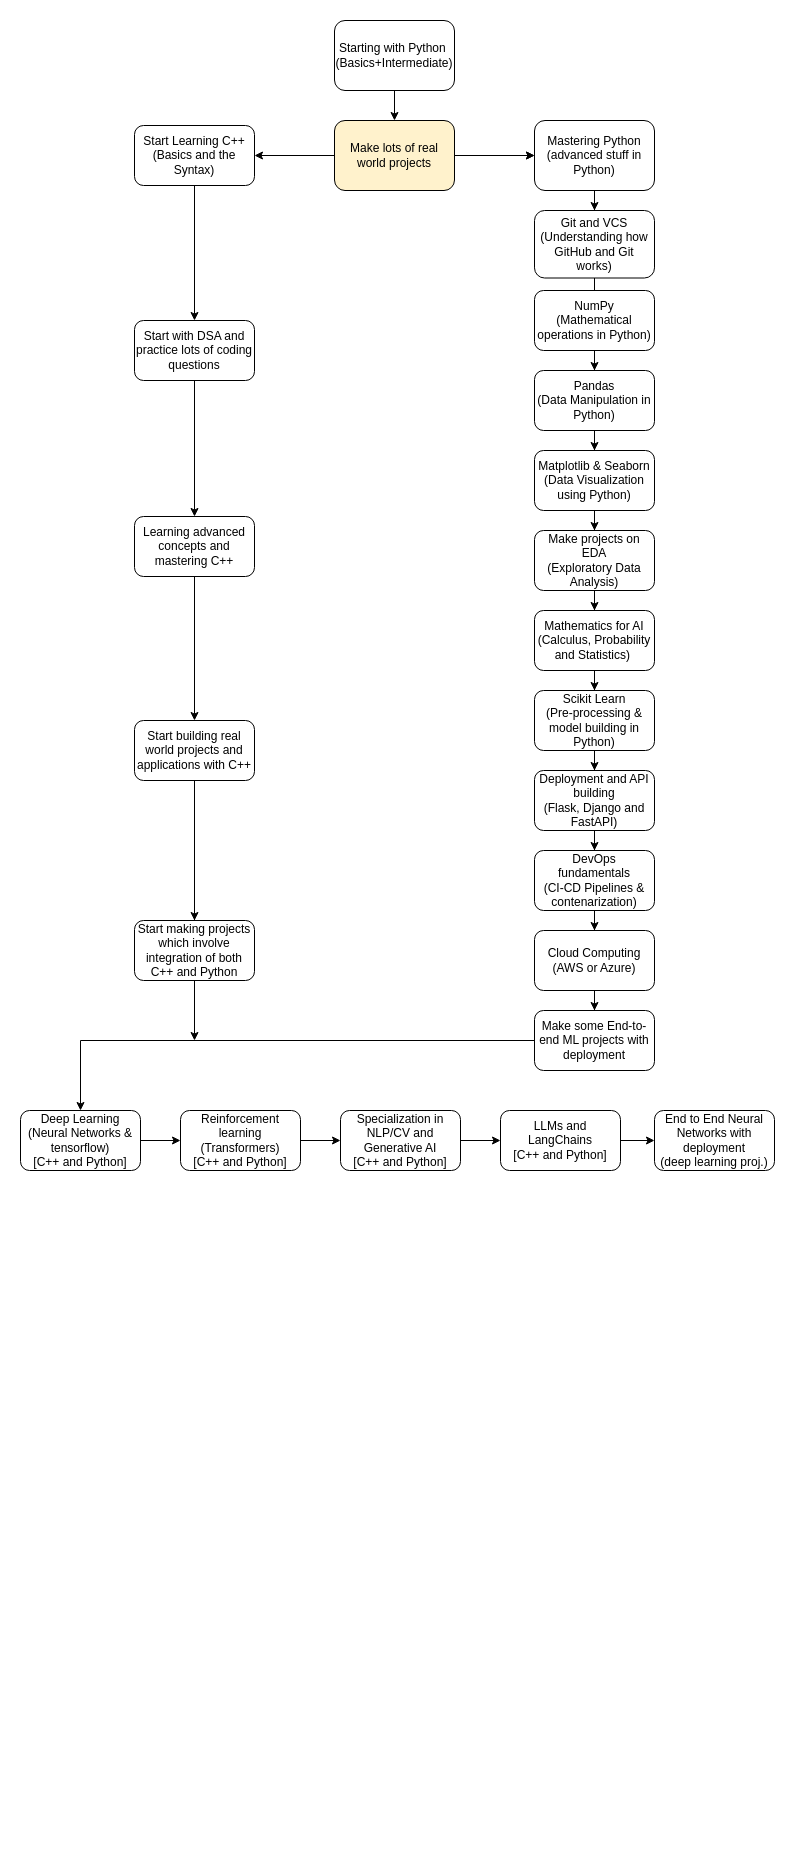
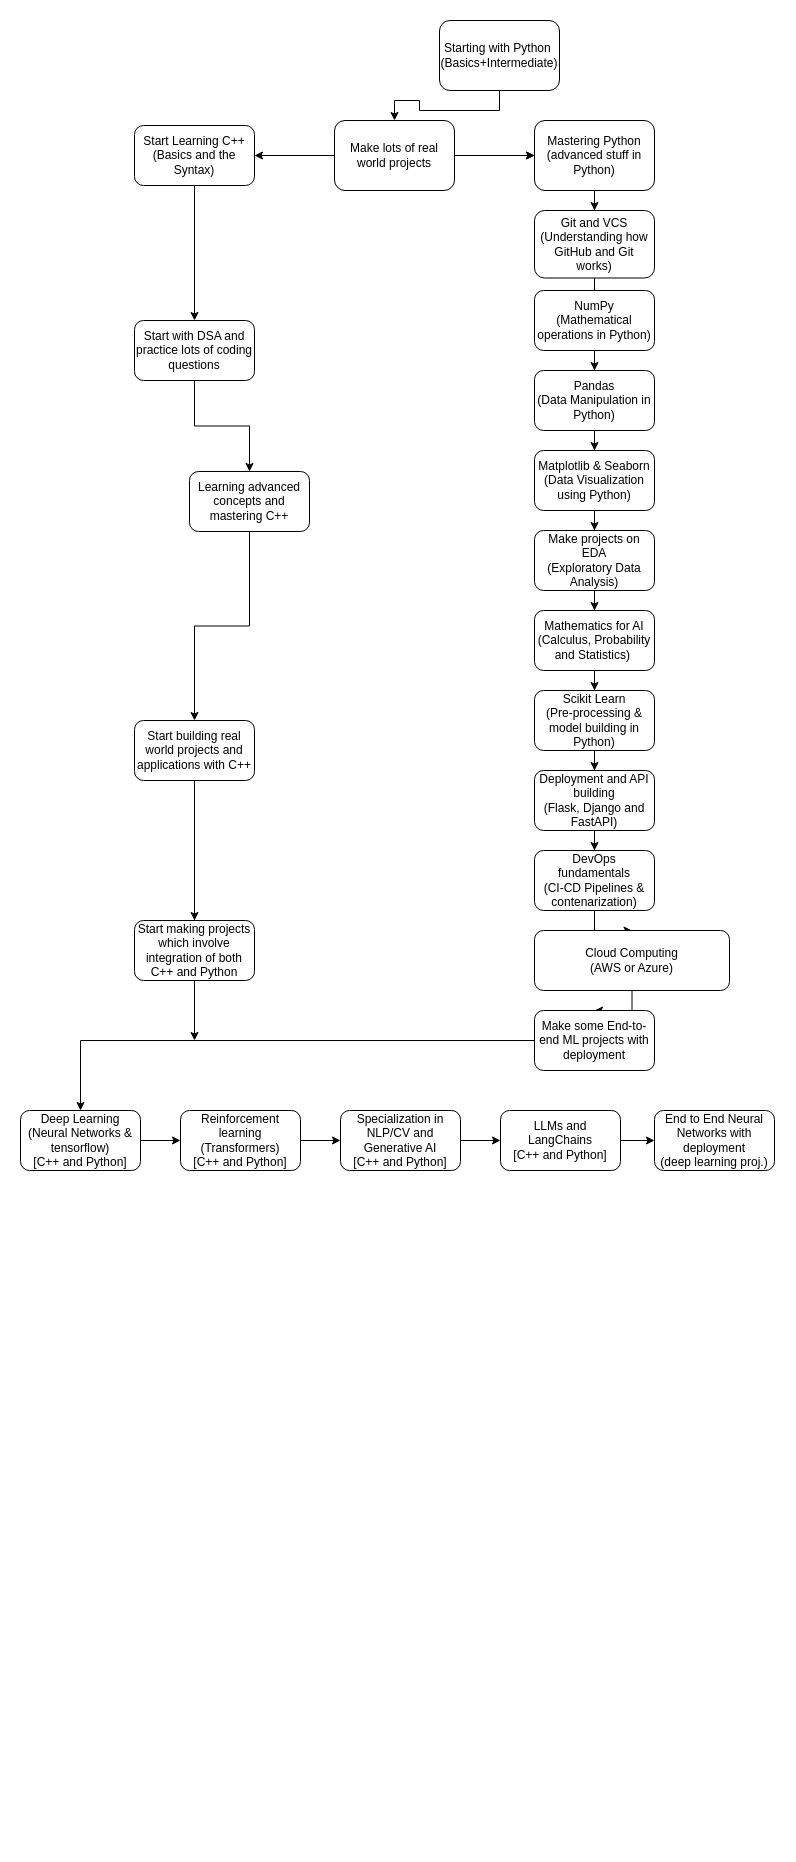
(395, 56) -> (500, 56)
(395, 156) -> (395, 156)
(195, 547) -> (250, 502)
(595, 961) -> (632, 961)
